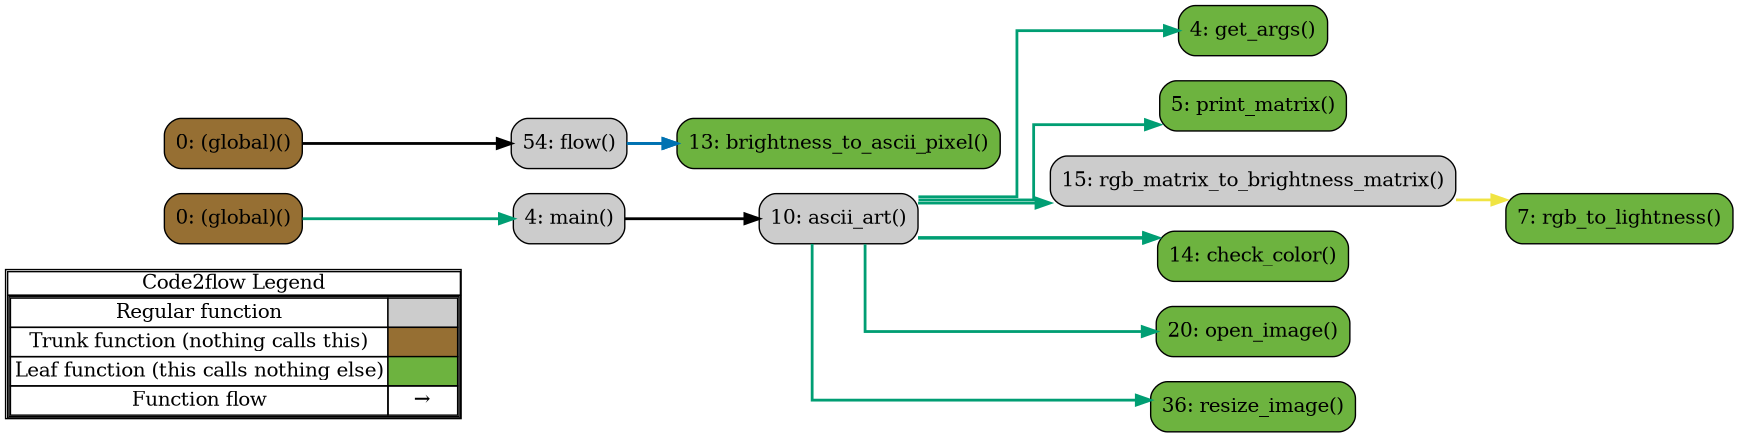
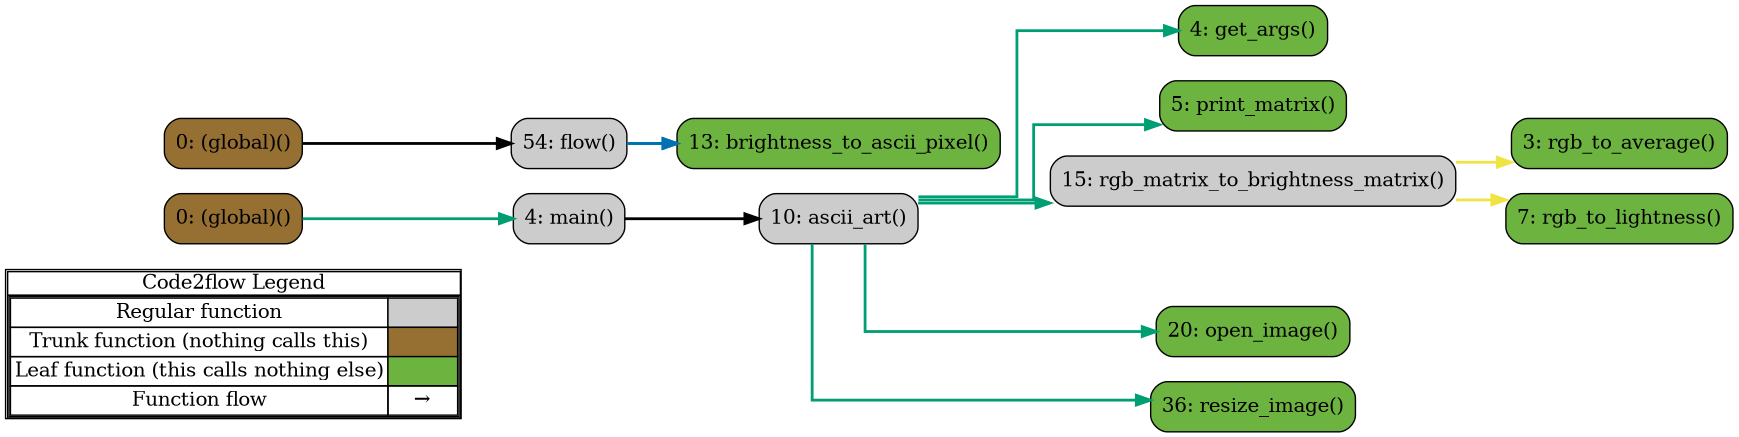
none -> (1619, 143)
(1253, 256) -> none
